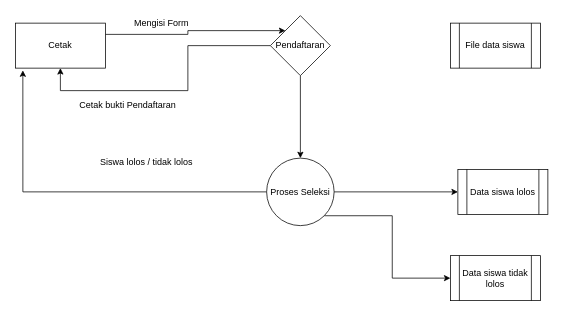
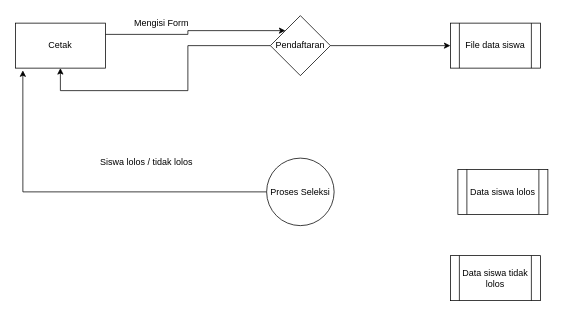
none -> (387, 45)
(128, 105) -> none
(300, 114) -> none
(451, 192) -> none
(390, 215) -> none
